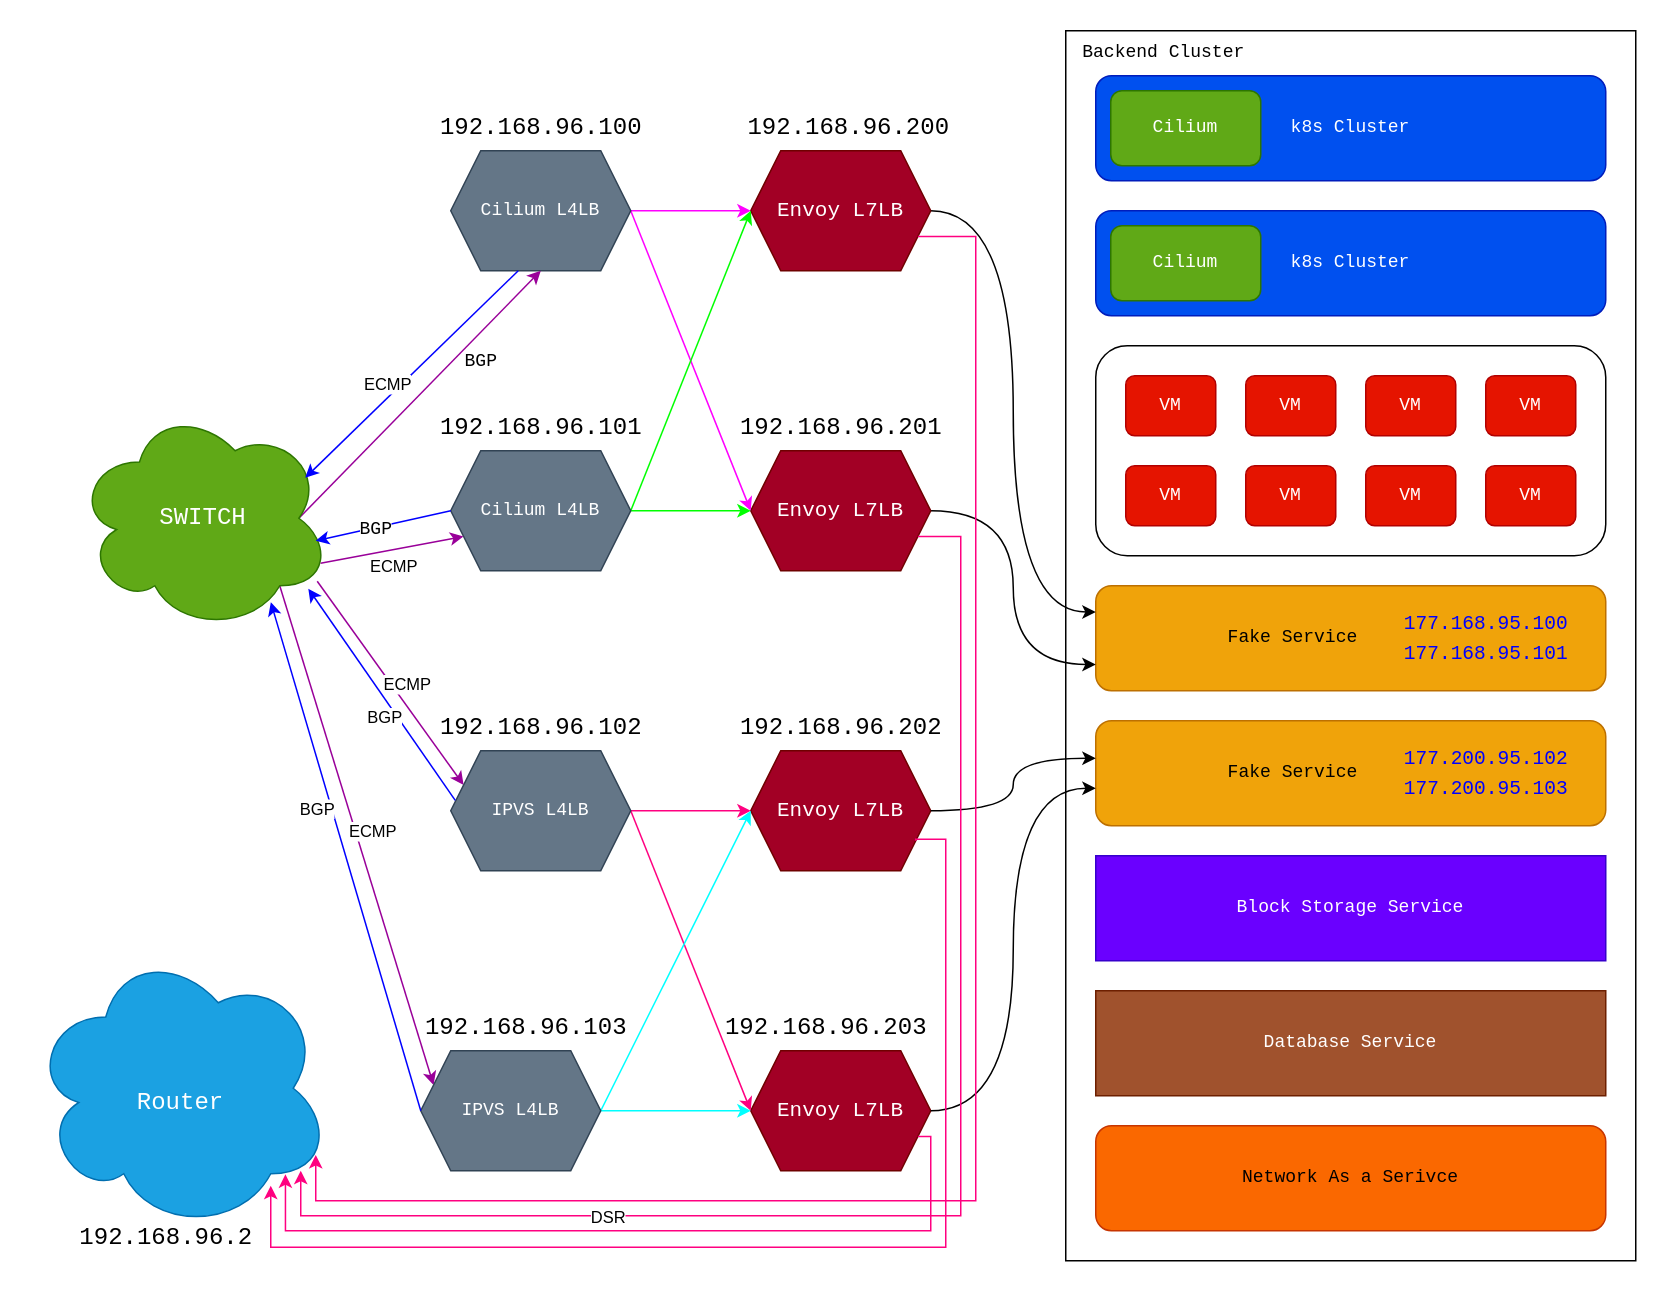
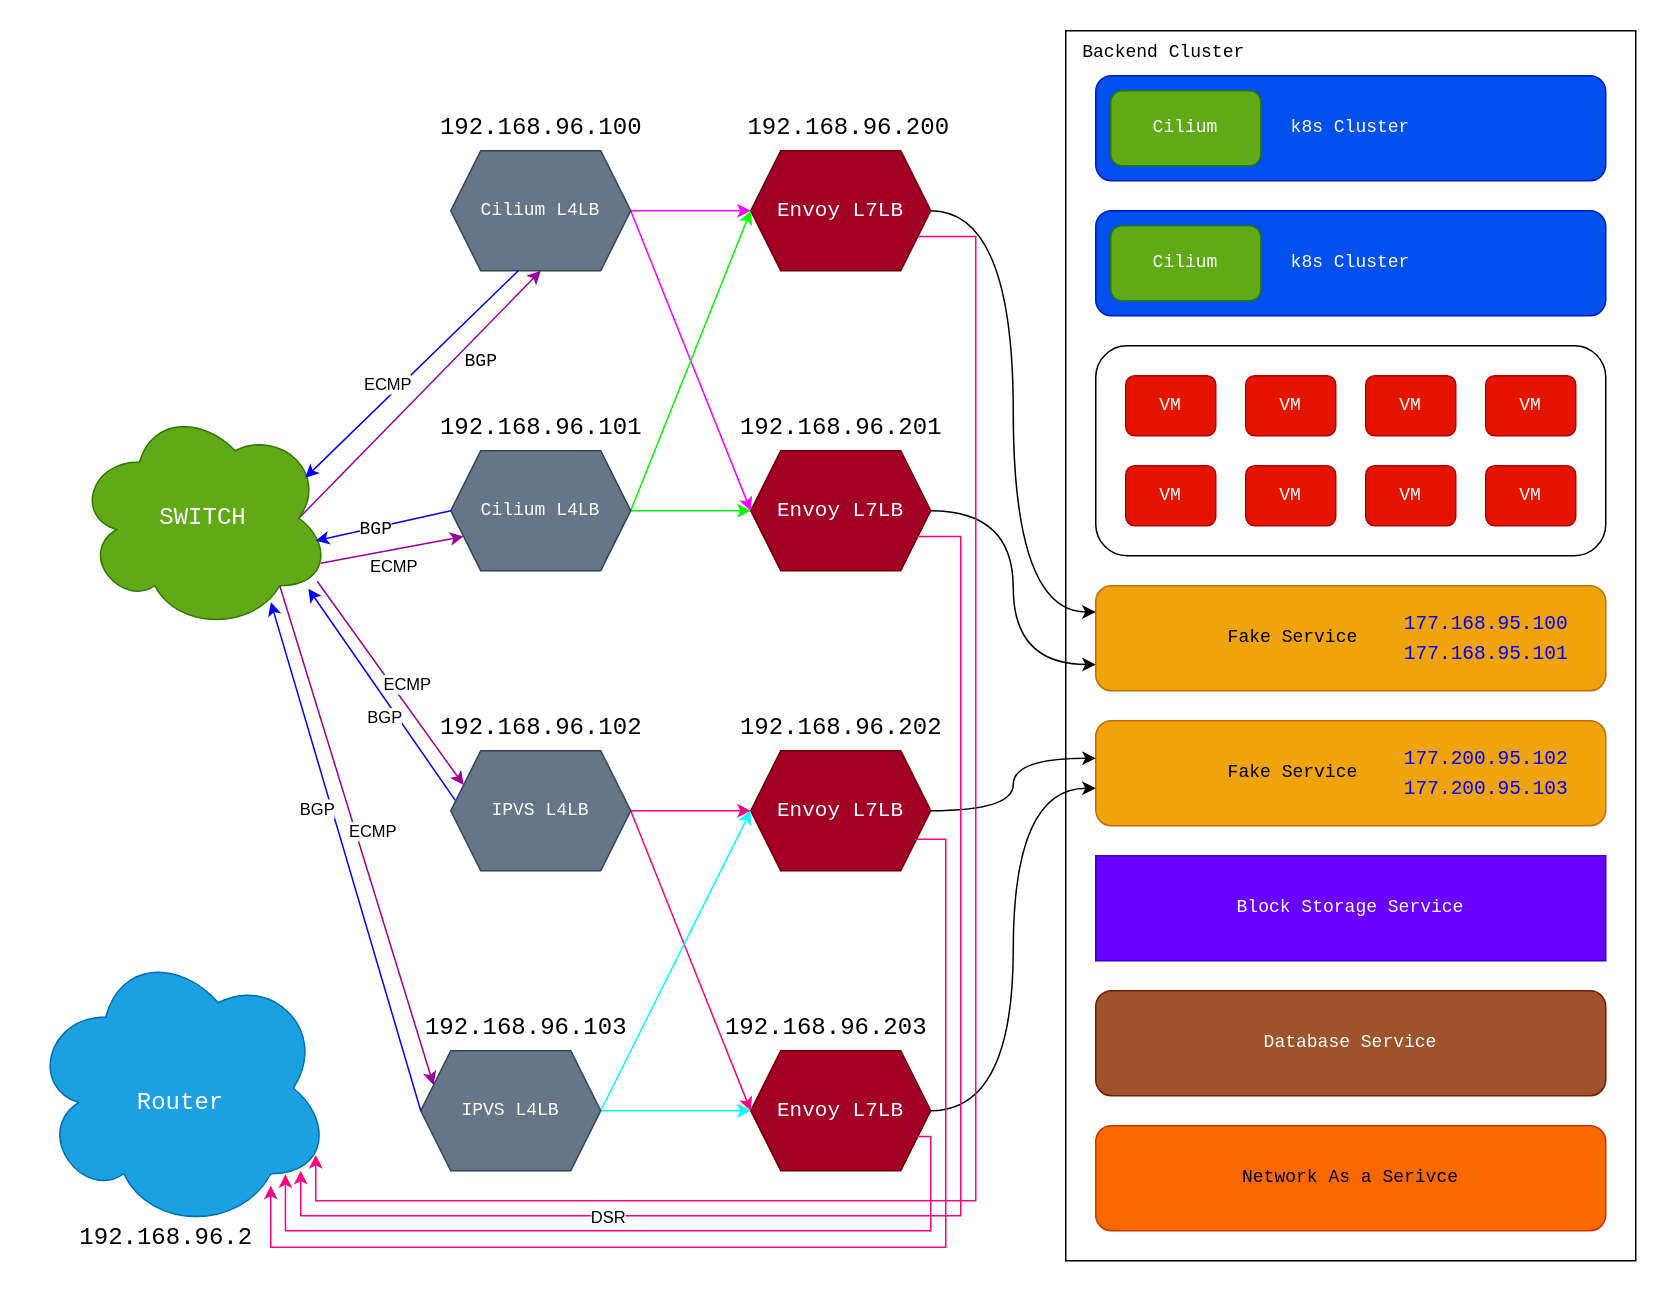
(1351, 1043) -> (1351, 1043)
